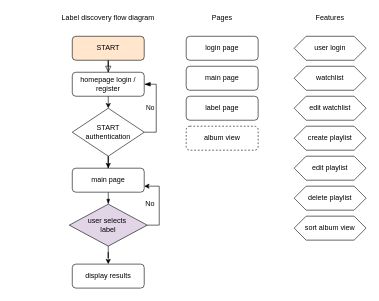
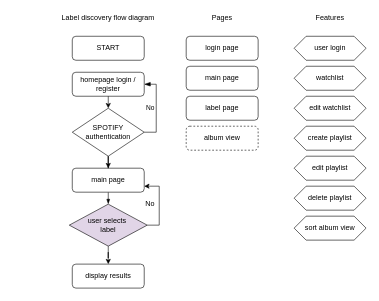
(108, 48) -> (108, 48)
(108, 70) -> none
(108, 132) -> (108, 132)
